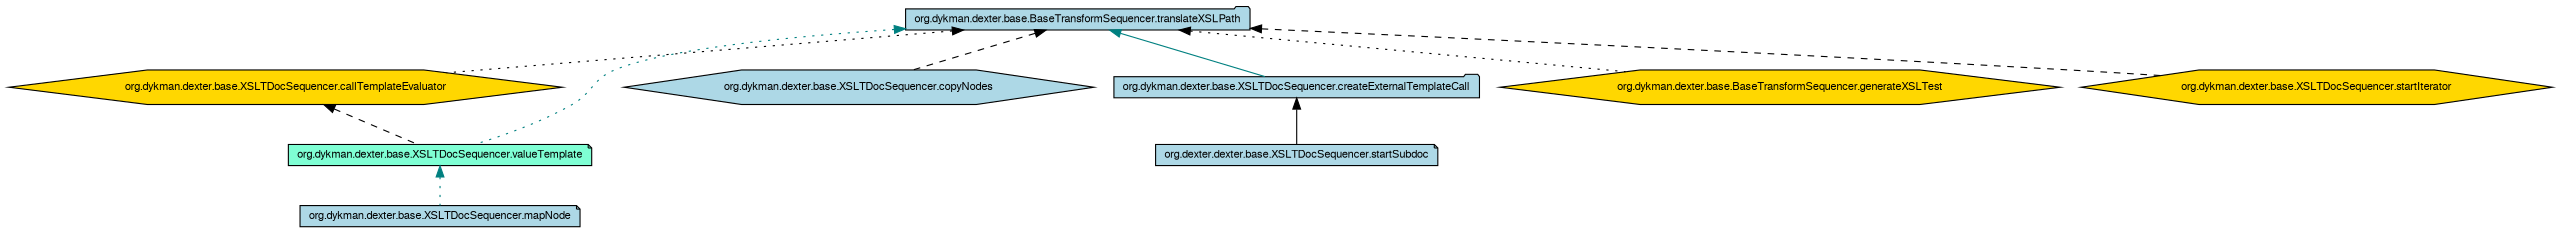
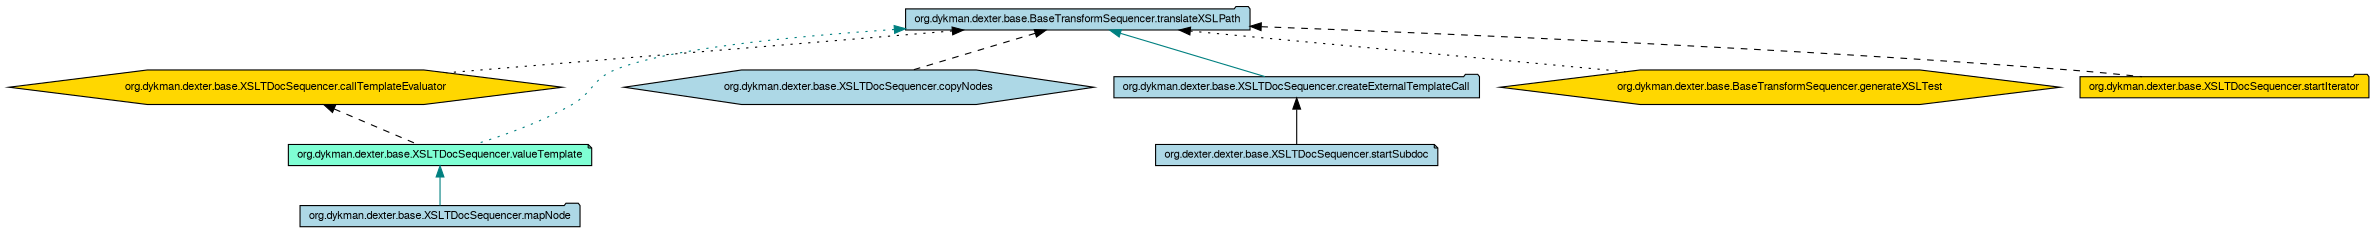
(2317, 87) -> (2224, 87)
(440, 191) -> (440, 191)
(440, 216) -> (440, 216)
